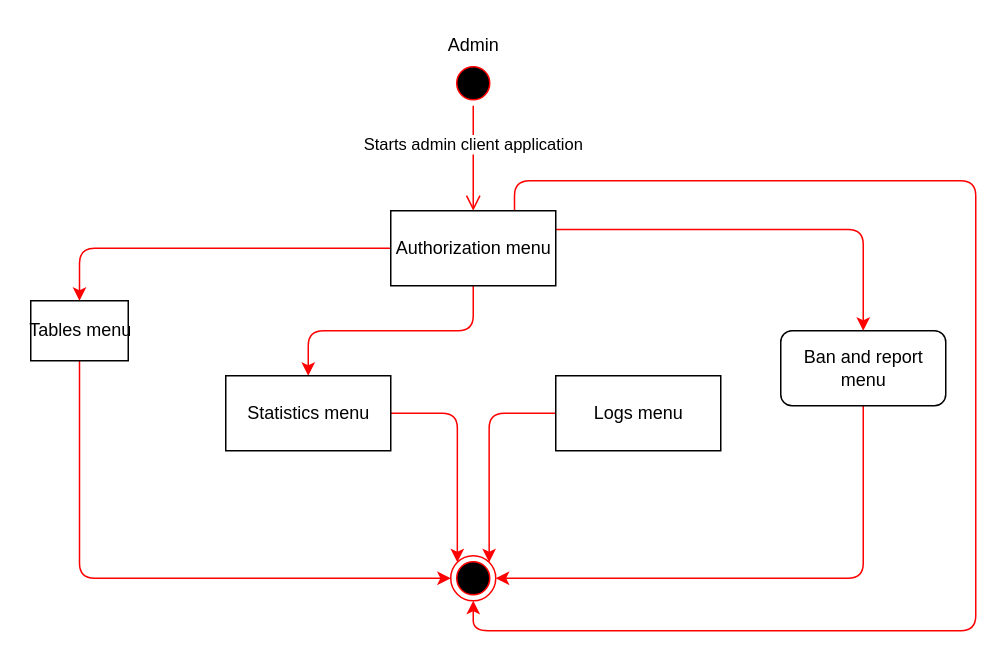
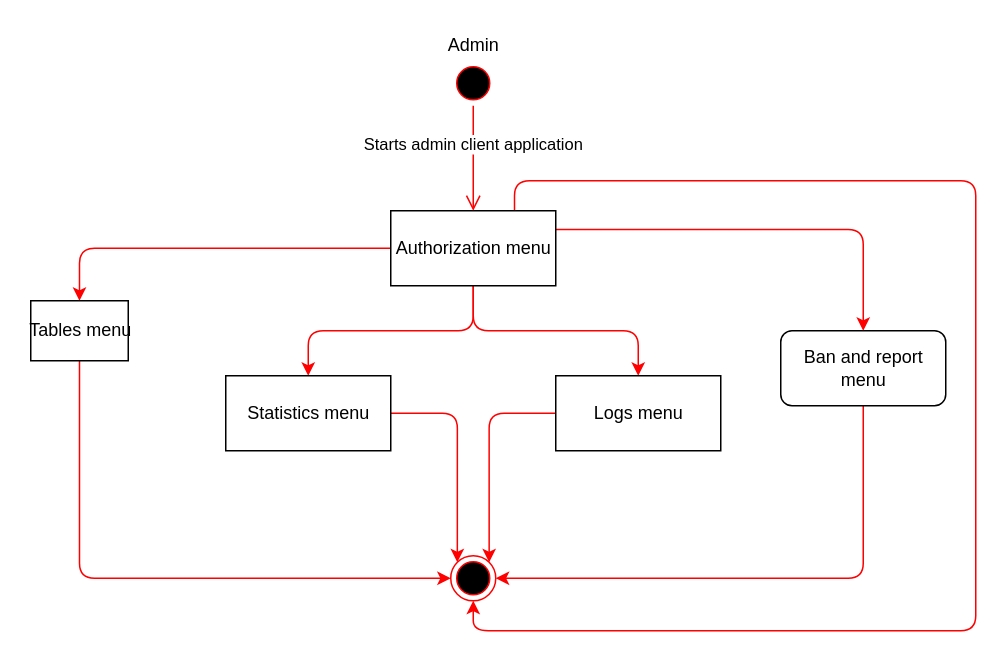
none -> (568, 331)
